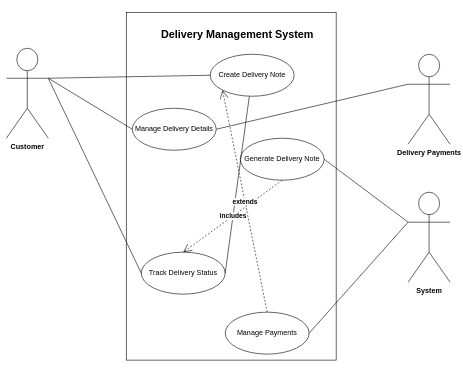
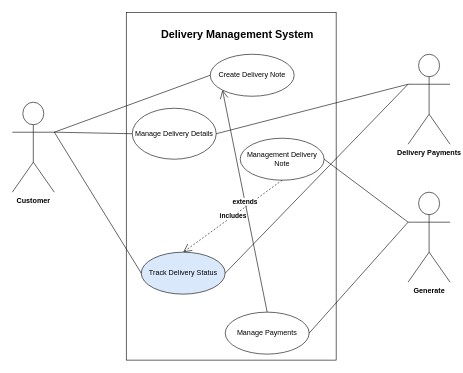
(27, 93) -> (33, 147)
(174, 129) -> (174, 134)
(282, 159) -> (282, 159)
(232, 226) -> (316, 180)
(257, 260) -> (257, 260)
(183, 273) -> (183, 273)
(430, 291) -> (430, 291)
